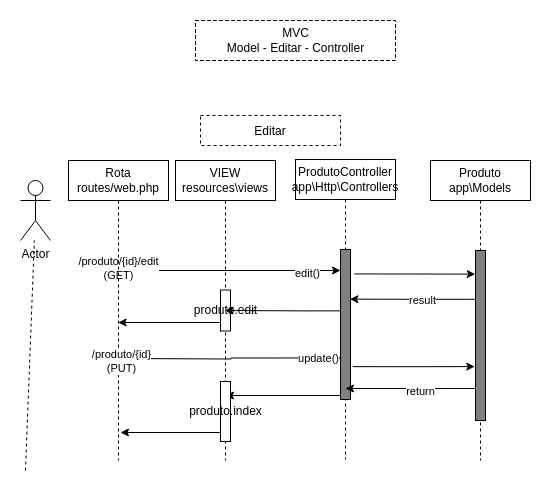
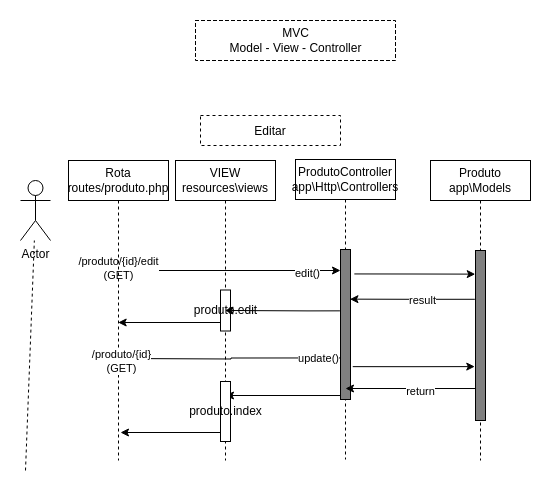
(296, 41) -> (296, 41)
(119, 181) -> (119, 181)
(122, 362) -> (122, 362)
